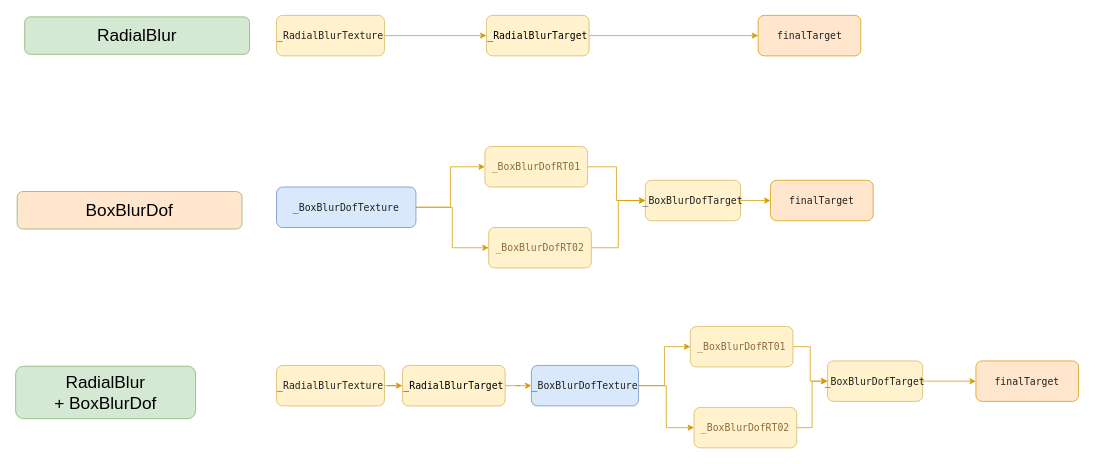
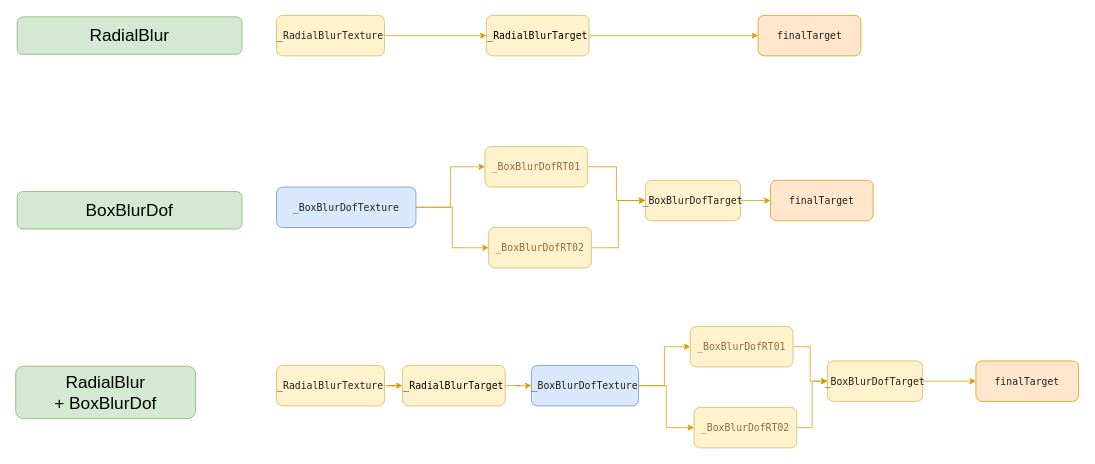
(137, 36) -> (129, 36)
(129, 210) -> (129, 210)
